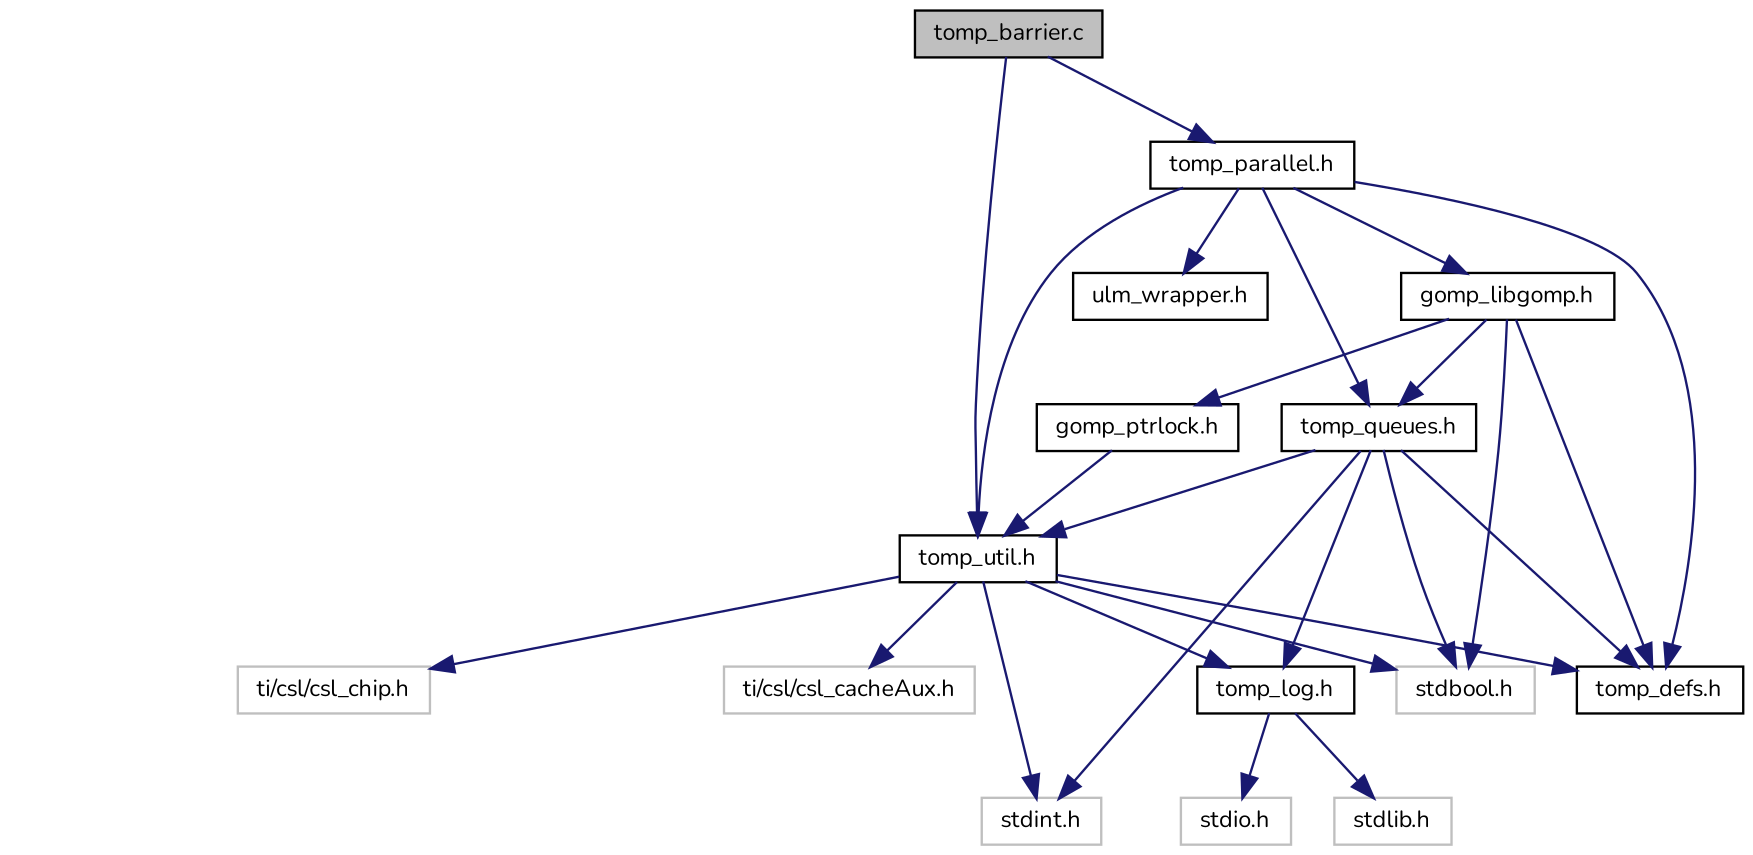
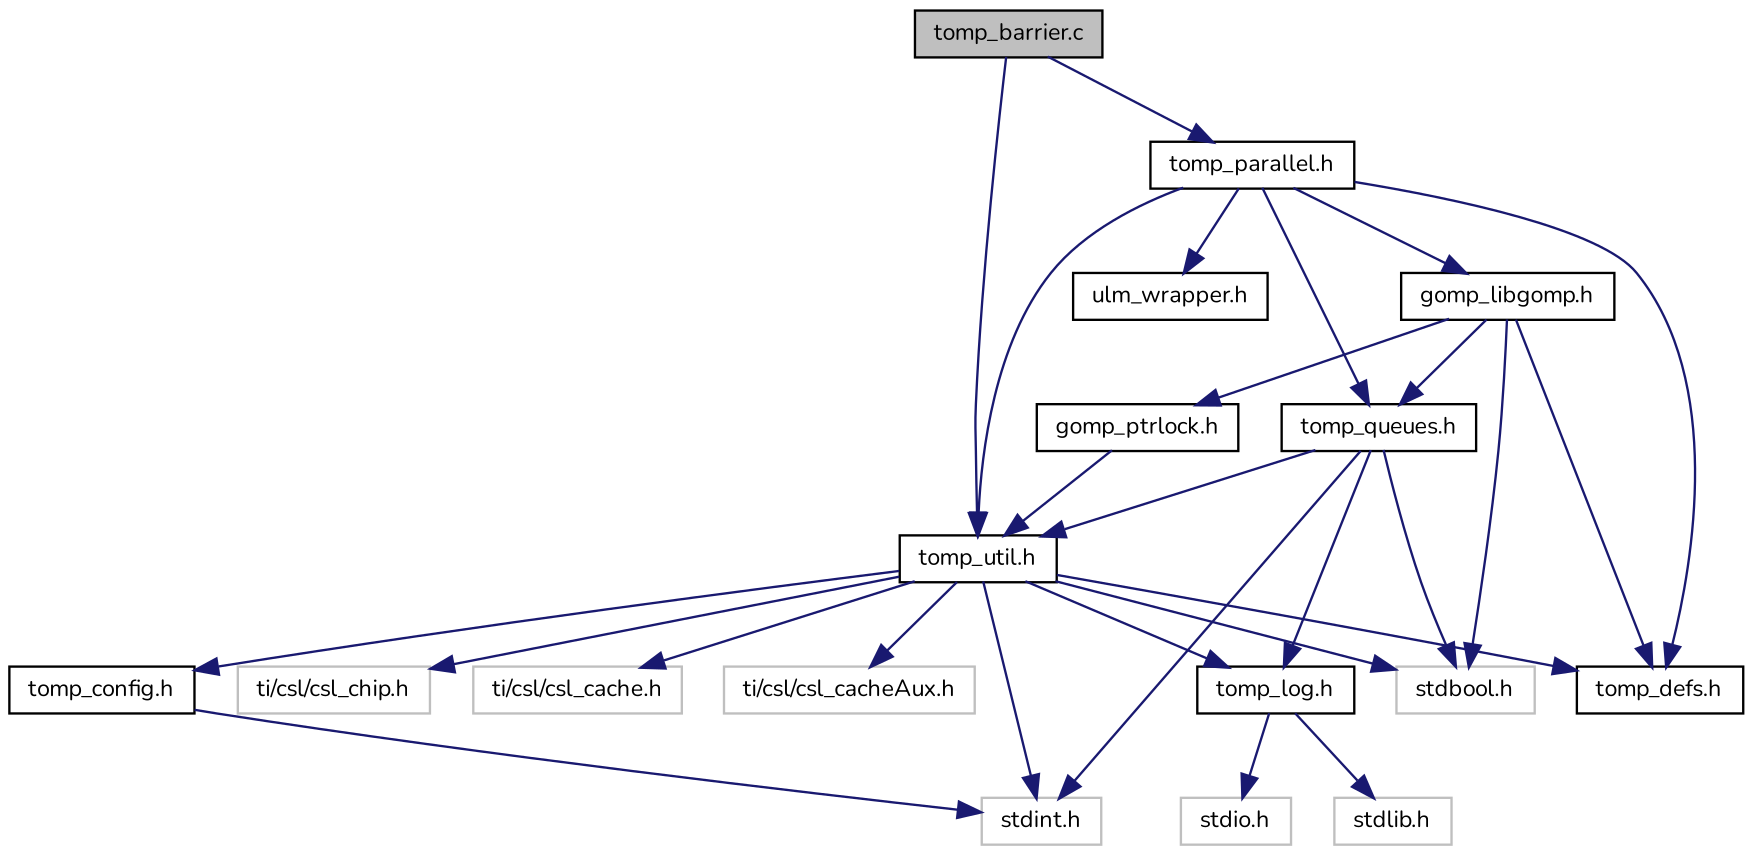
(1511, 551) -> none
none -> (102, 690)
none -> (578, 690)
